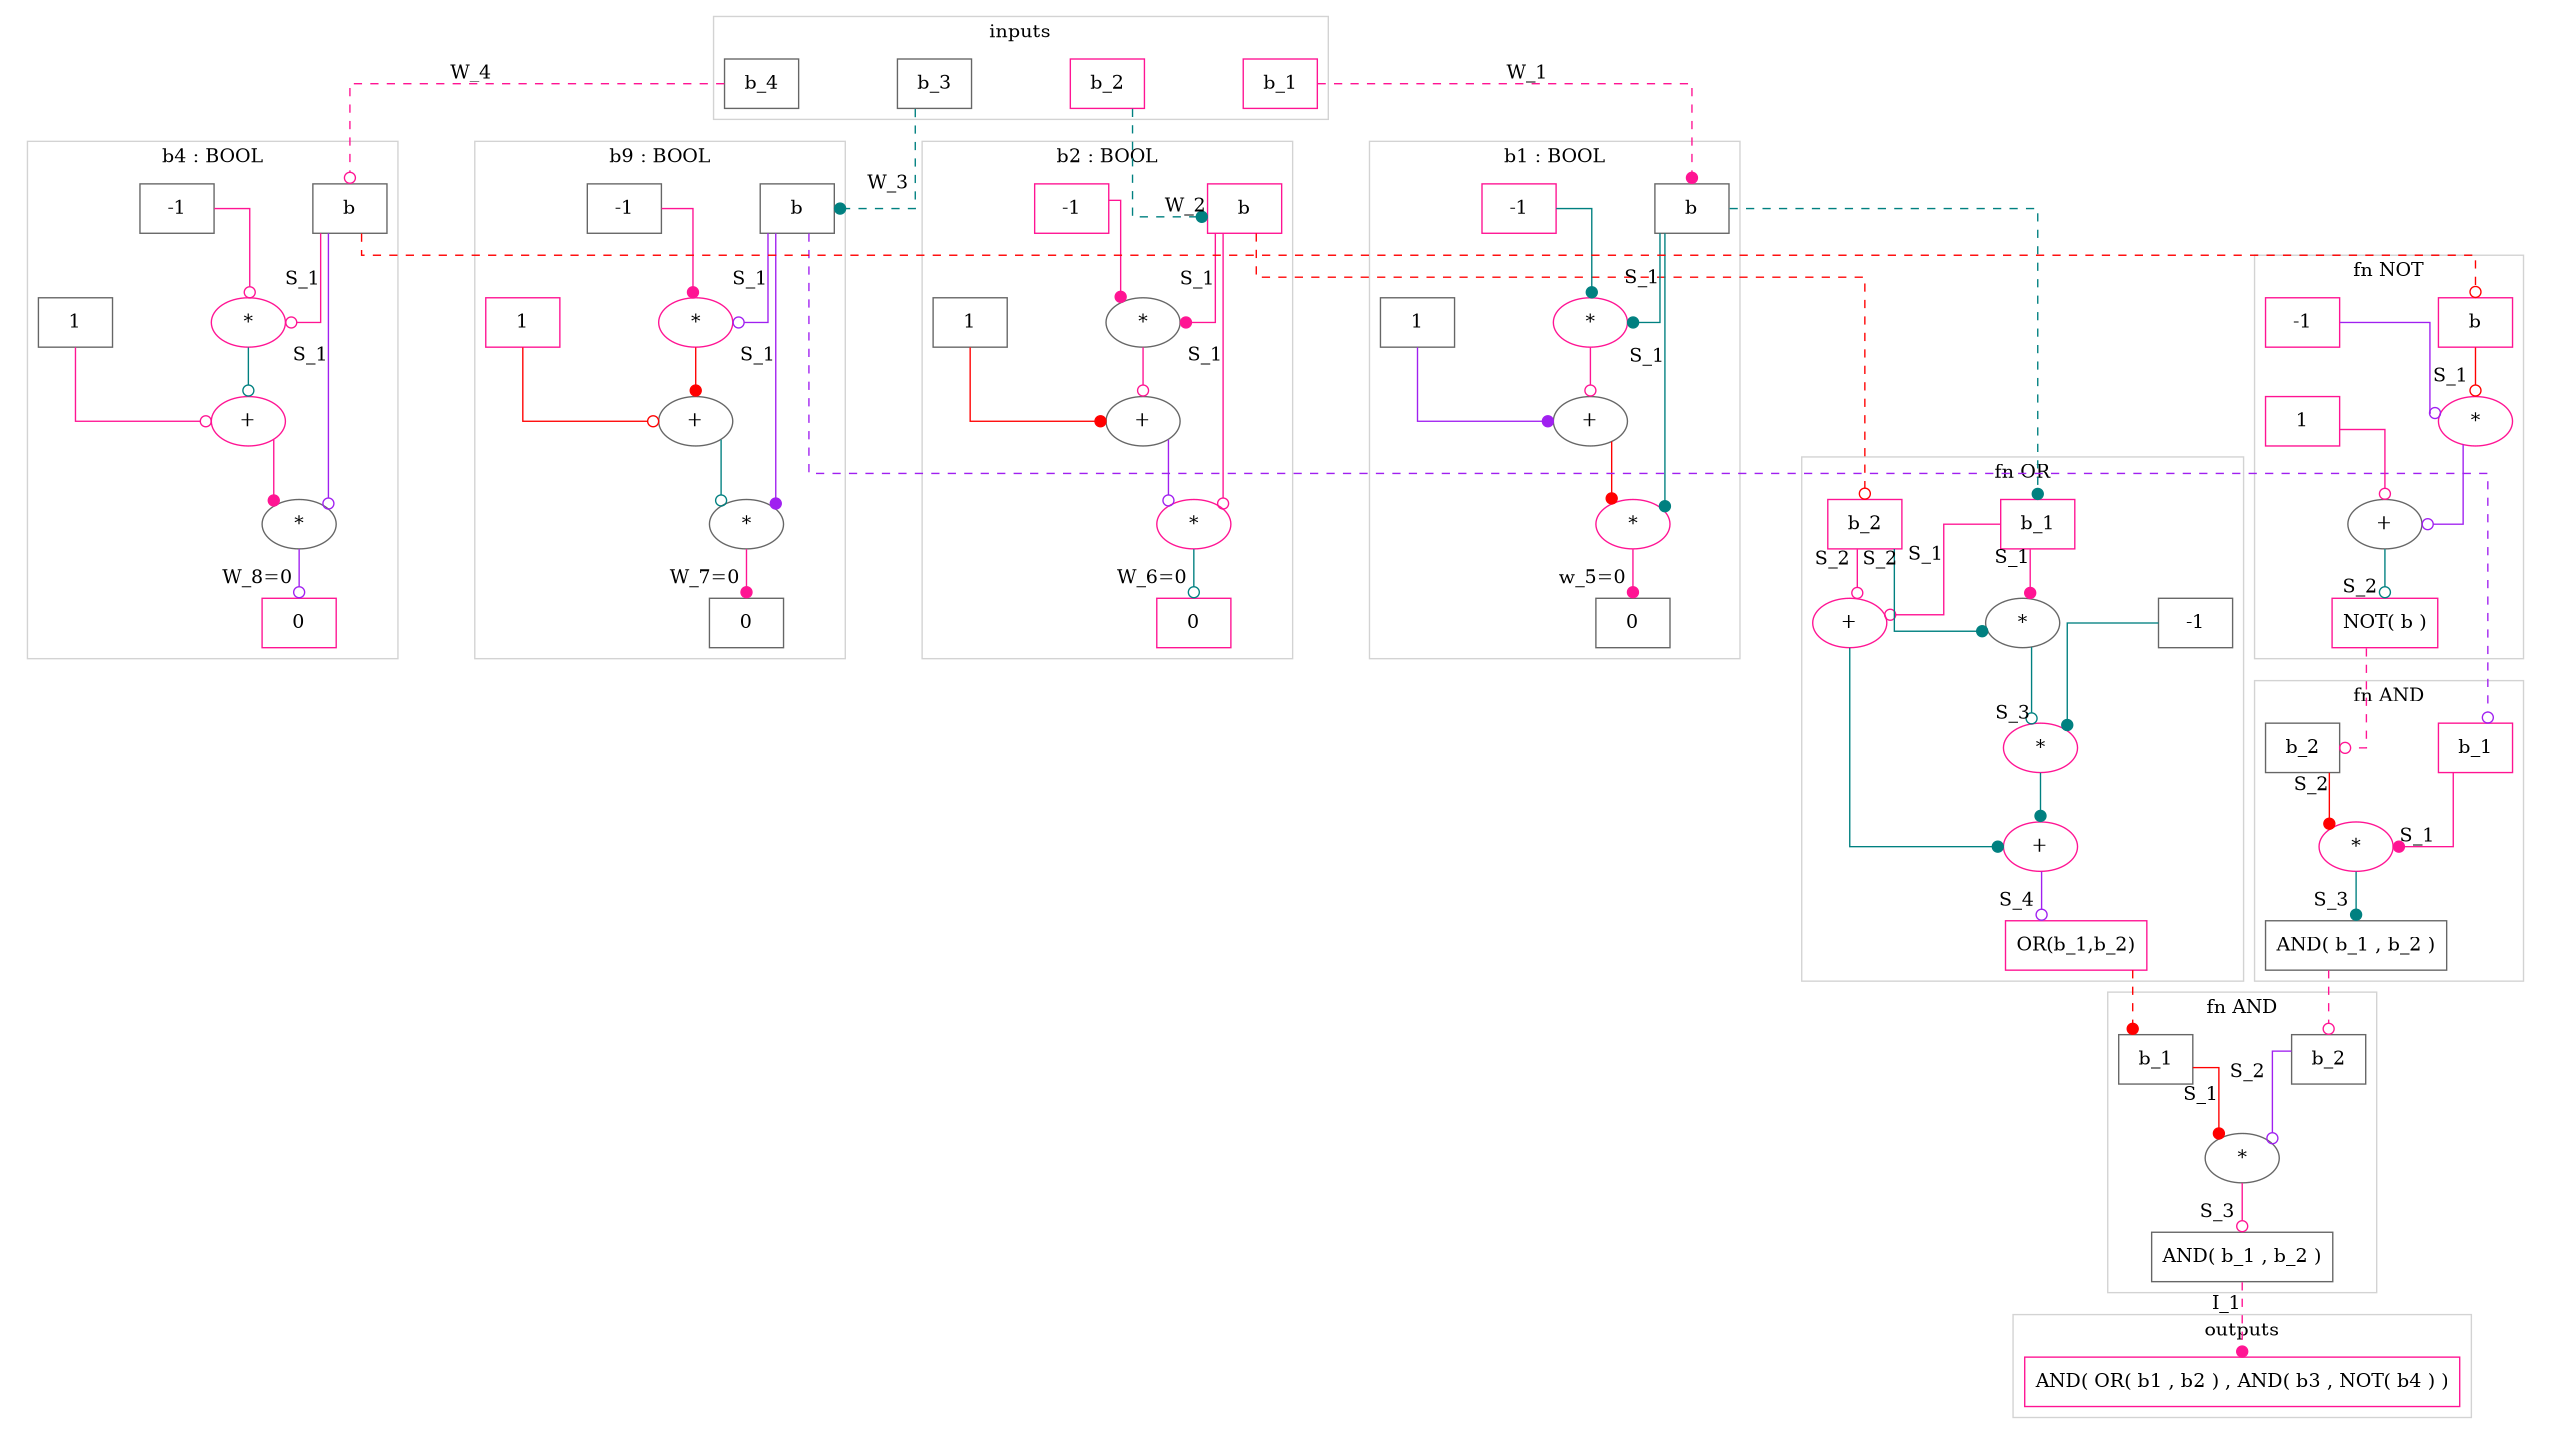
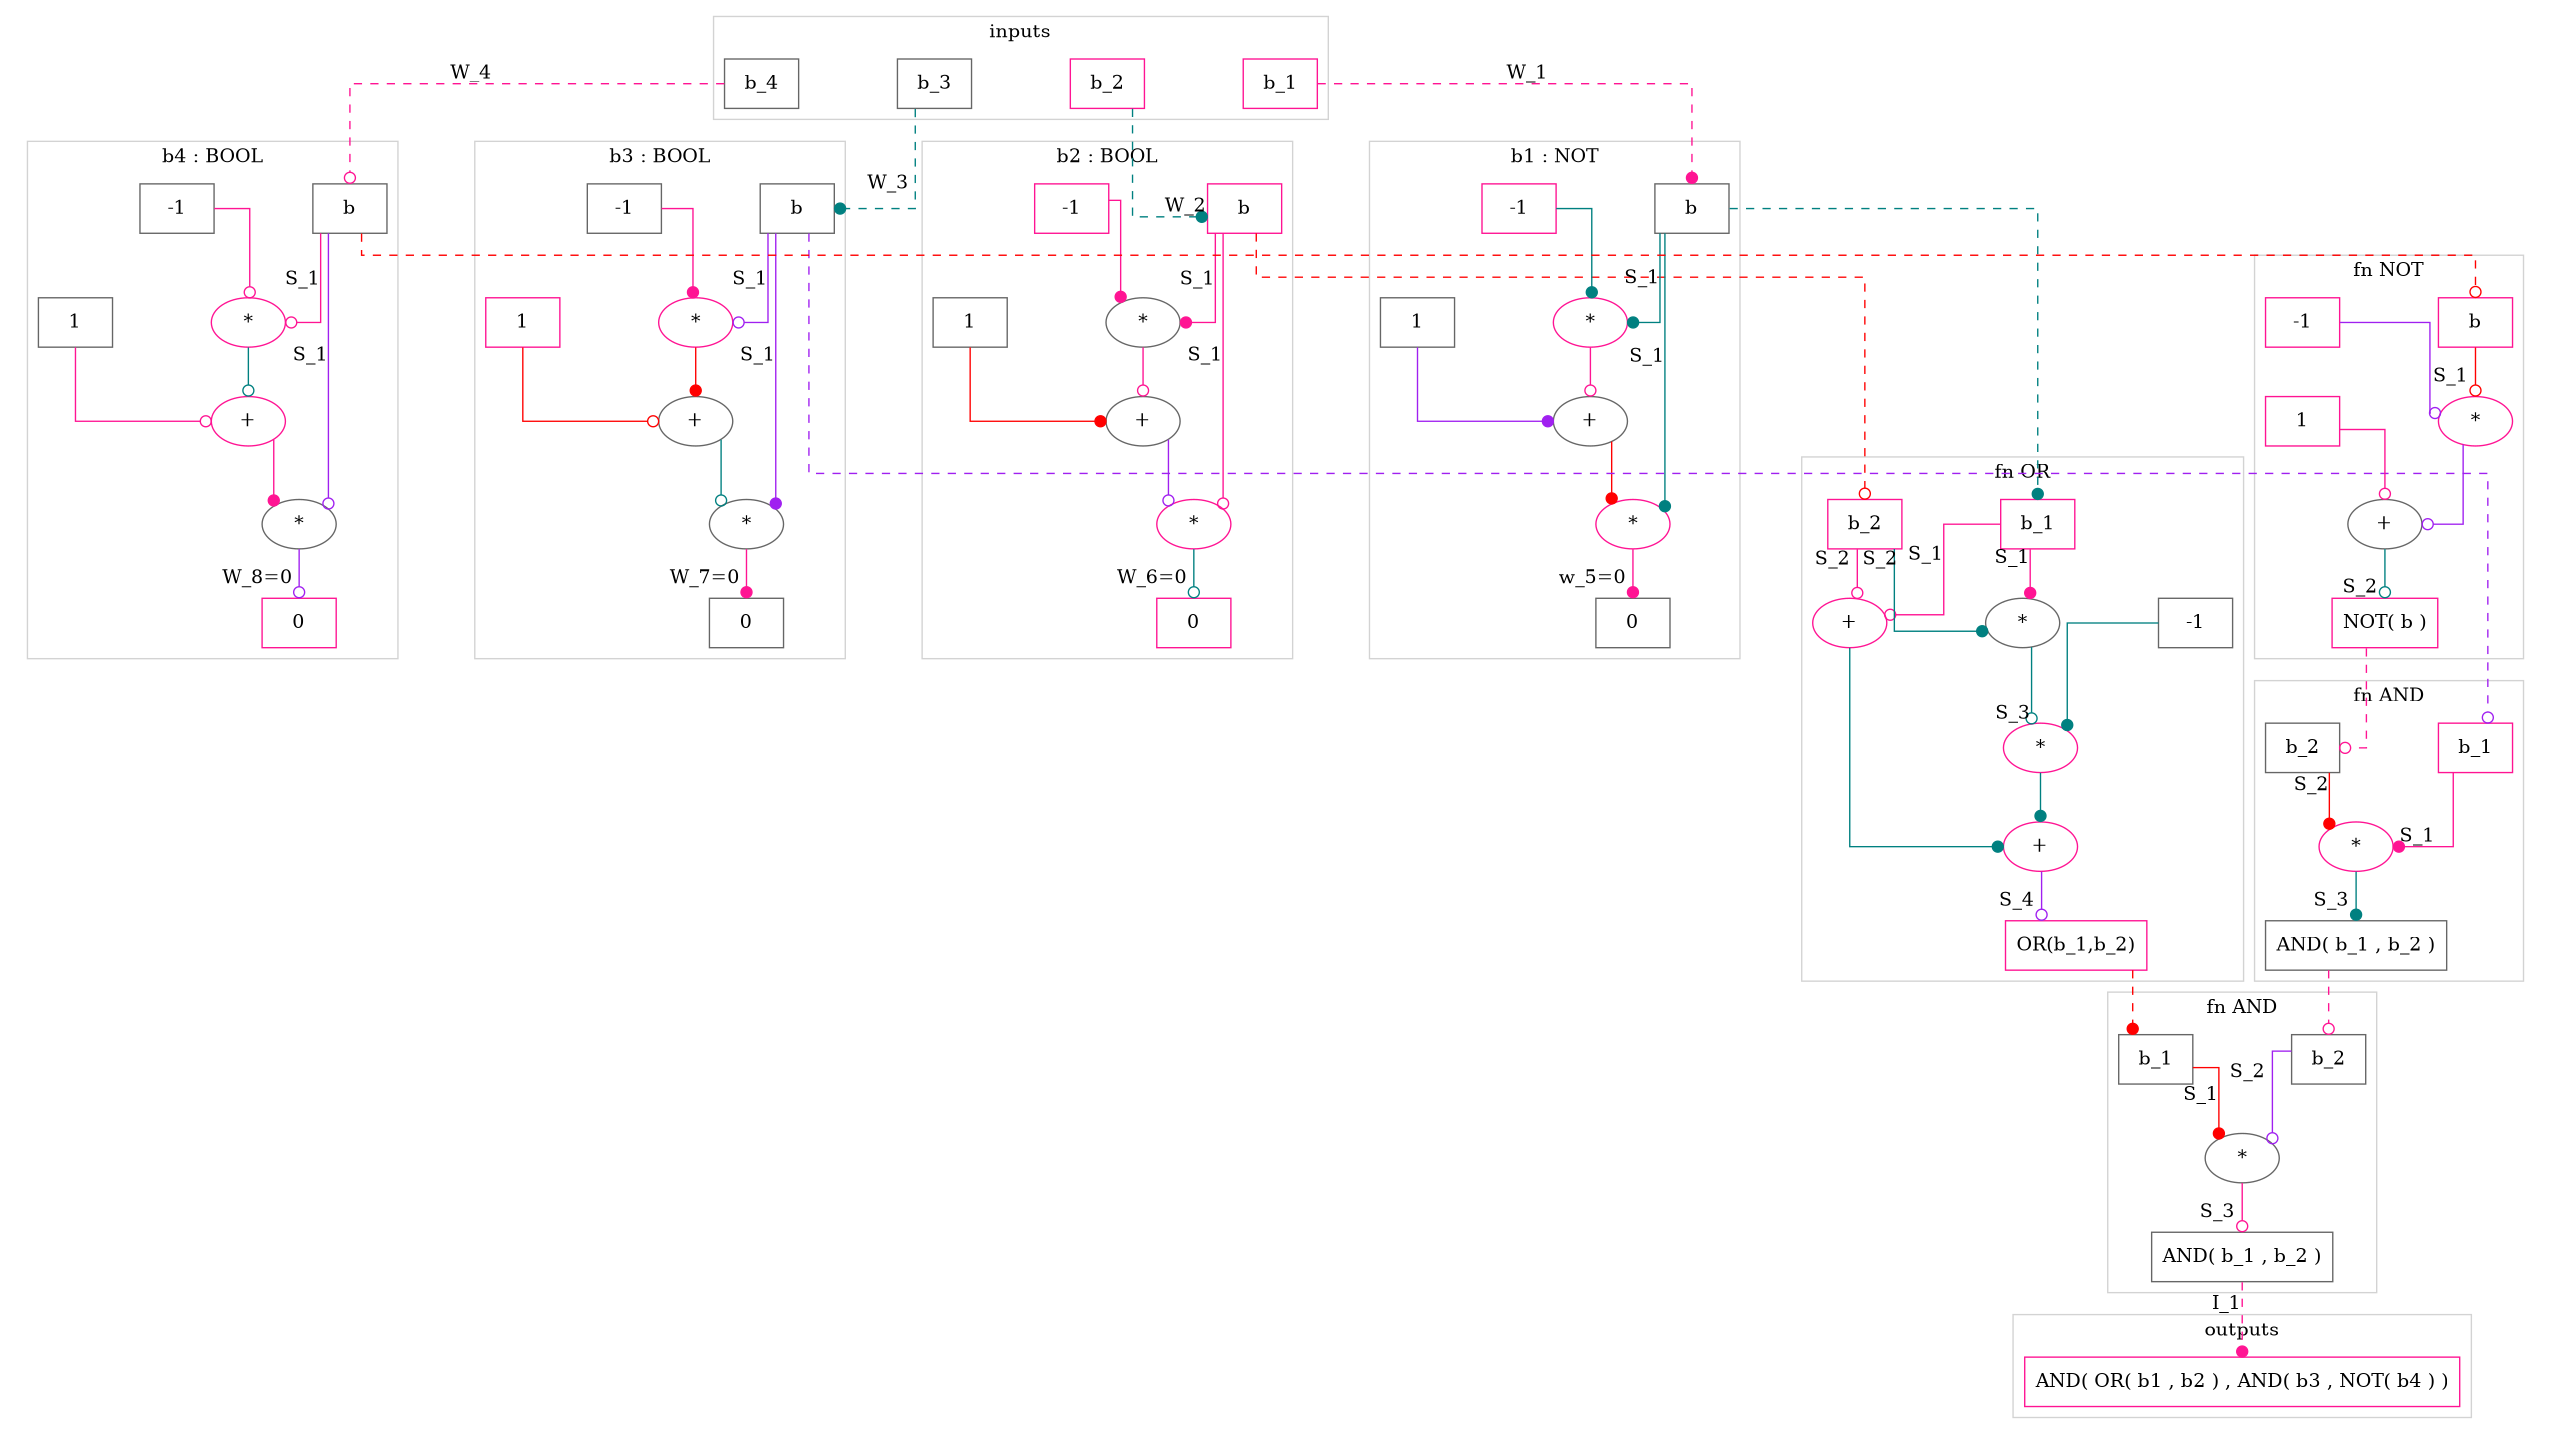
(660, 157) -> (660, 157)
(1555, 157) -> (1555, 157)
